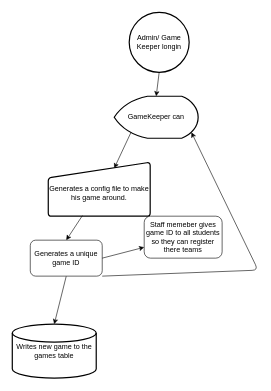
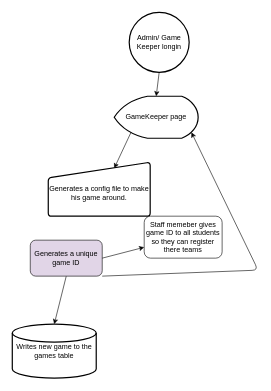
(156, 117) -> (156, 117)
(76, 226) -> none
(66, 258) -> (66, 258)
